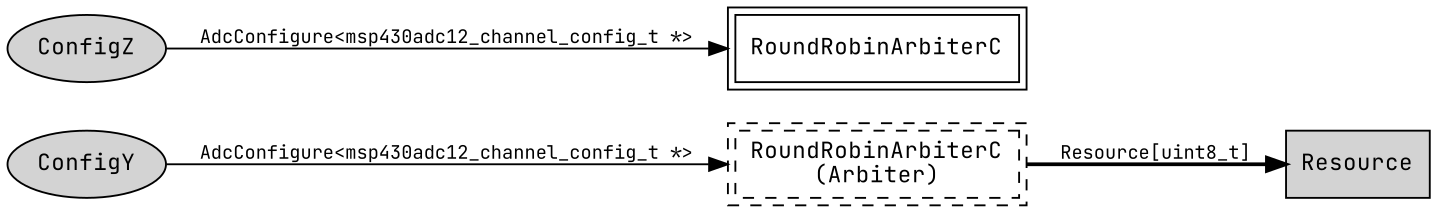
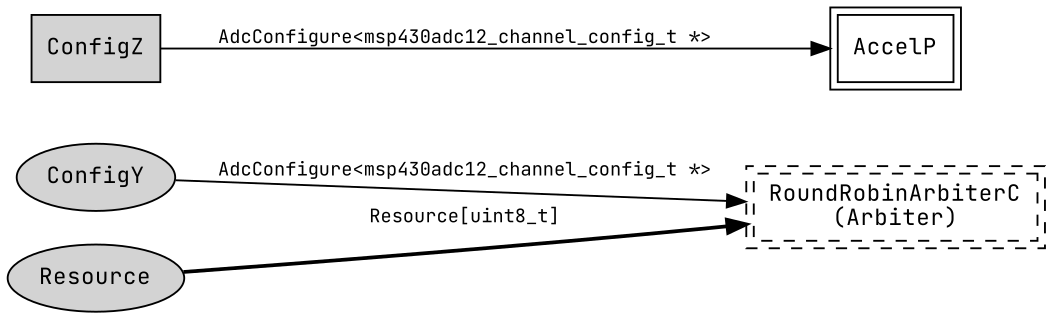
(87, 49) -> (96, 49)
(877, 49) -> (896, 49)
(1147, 164) -> (455, 251)
(1358, 164) -> (96, 278)
